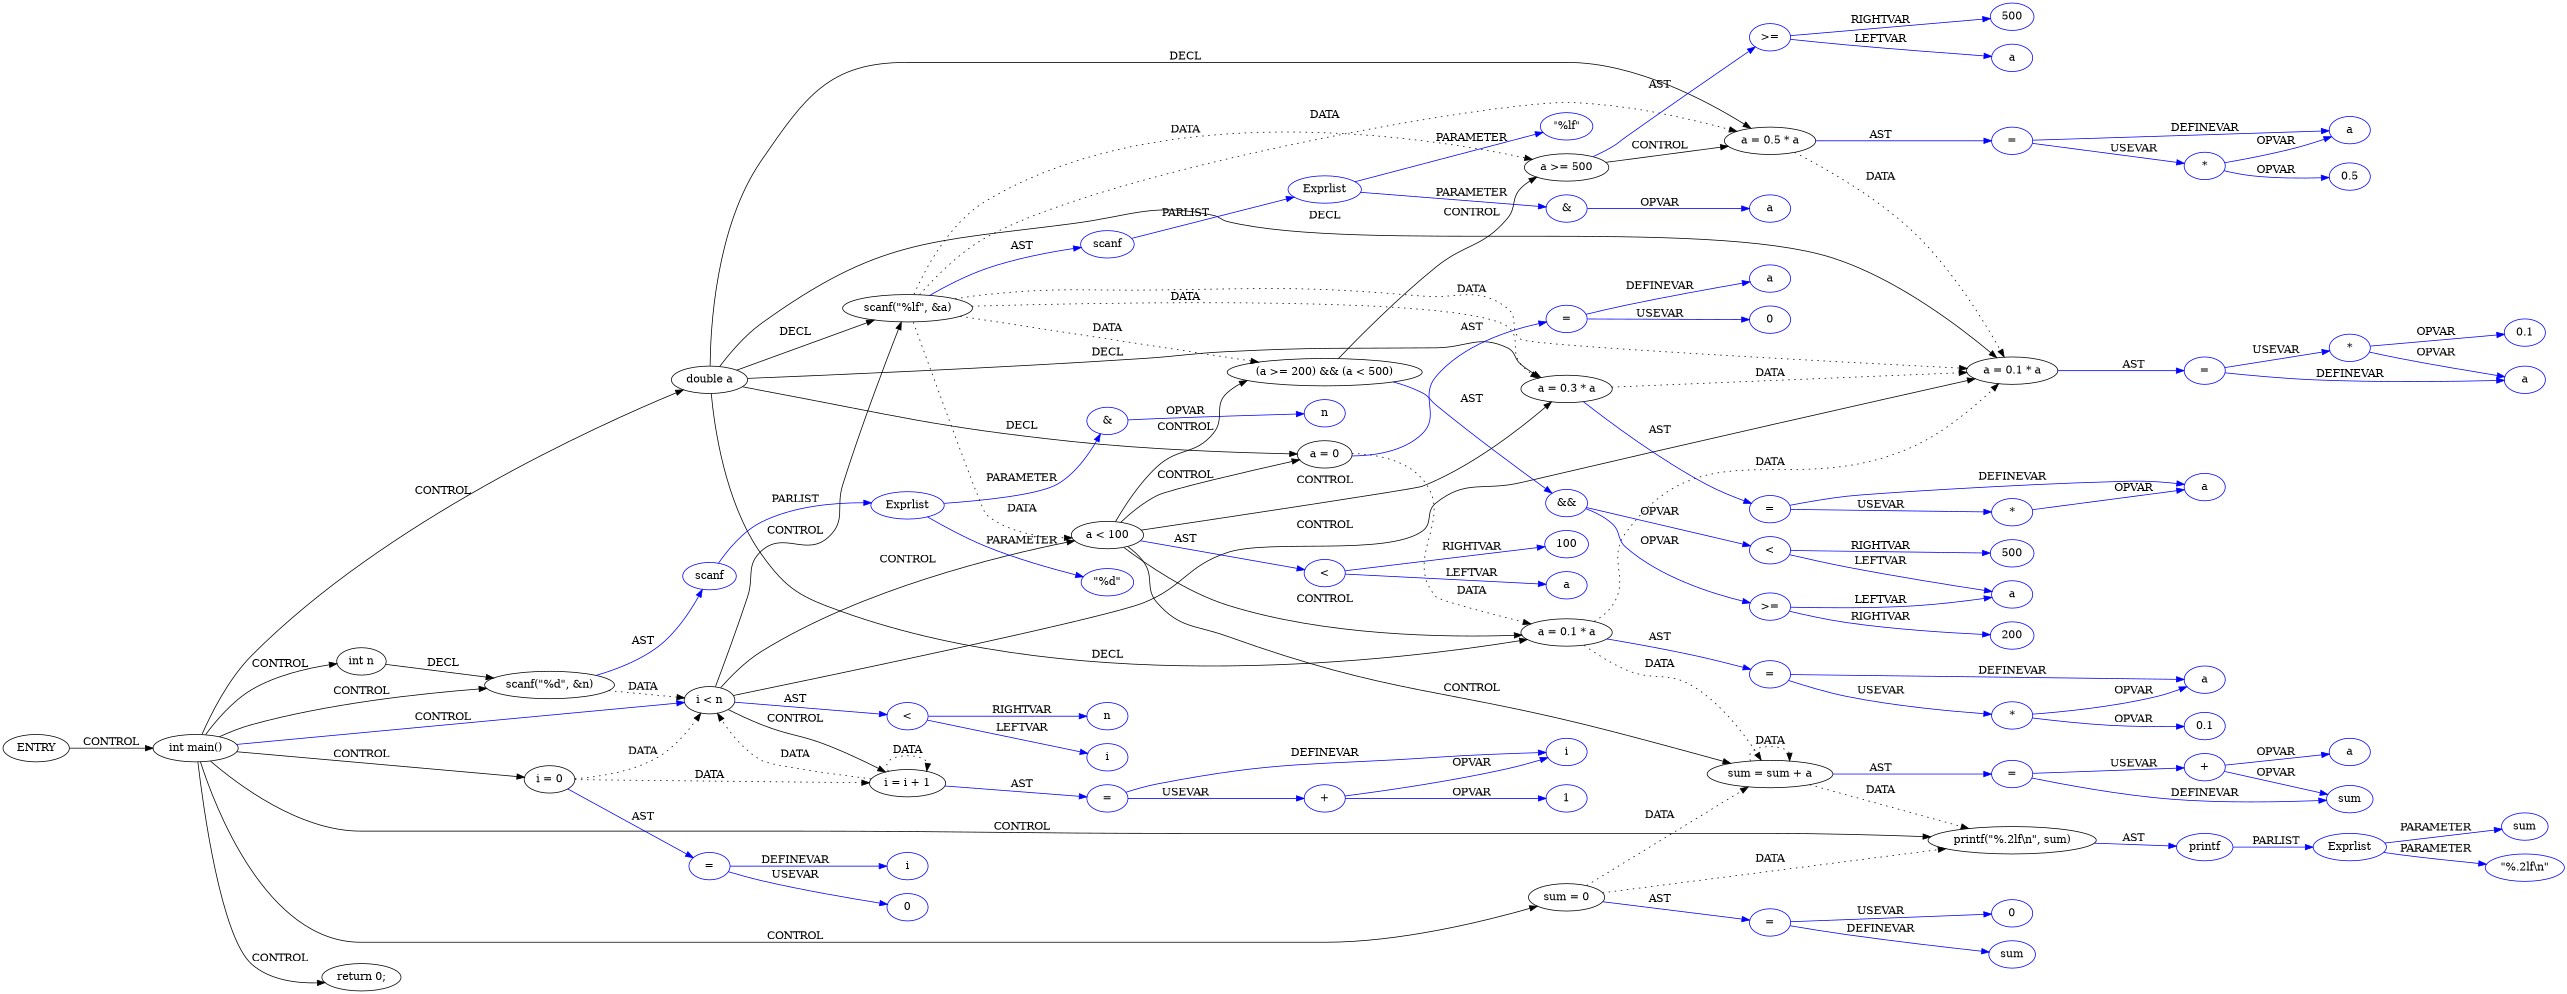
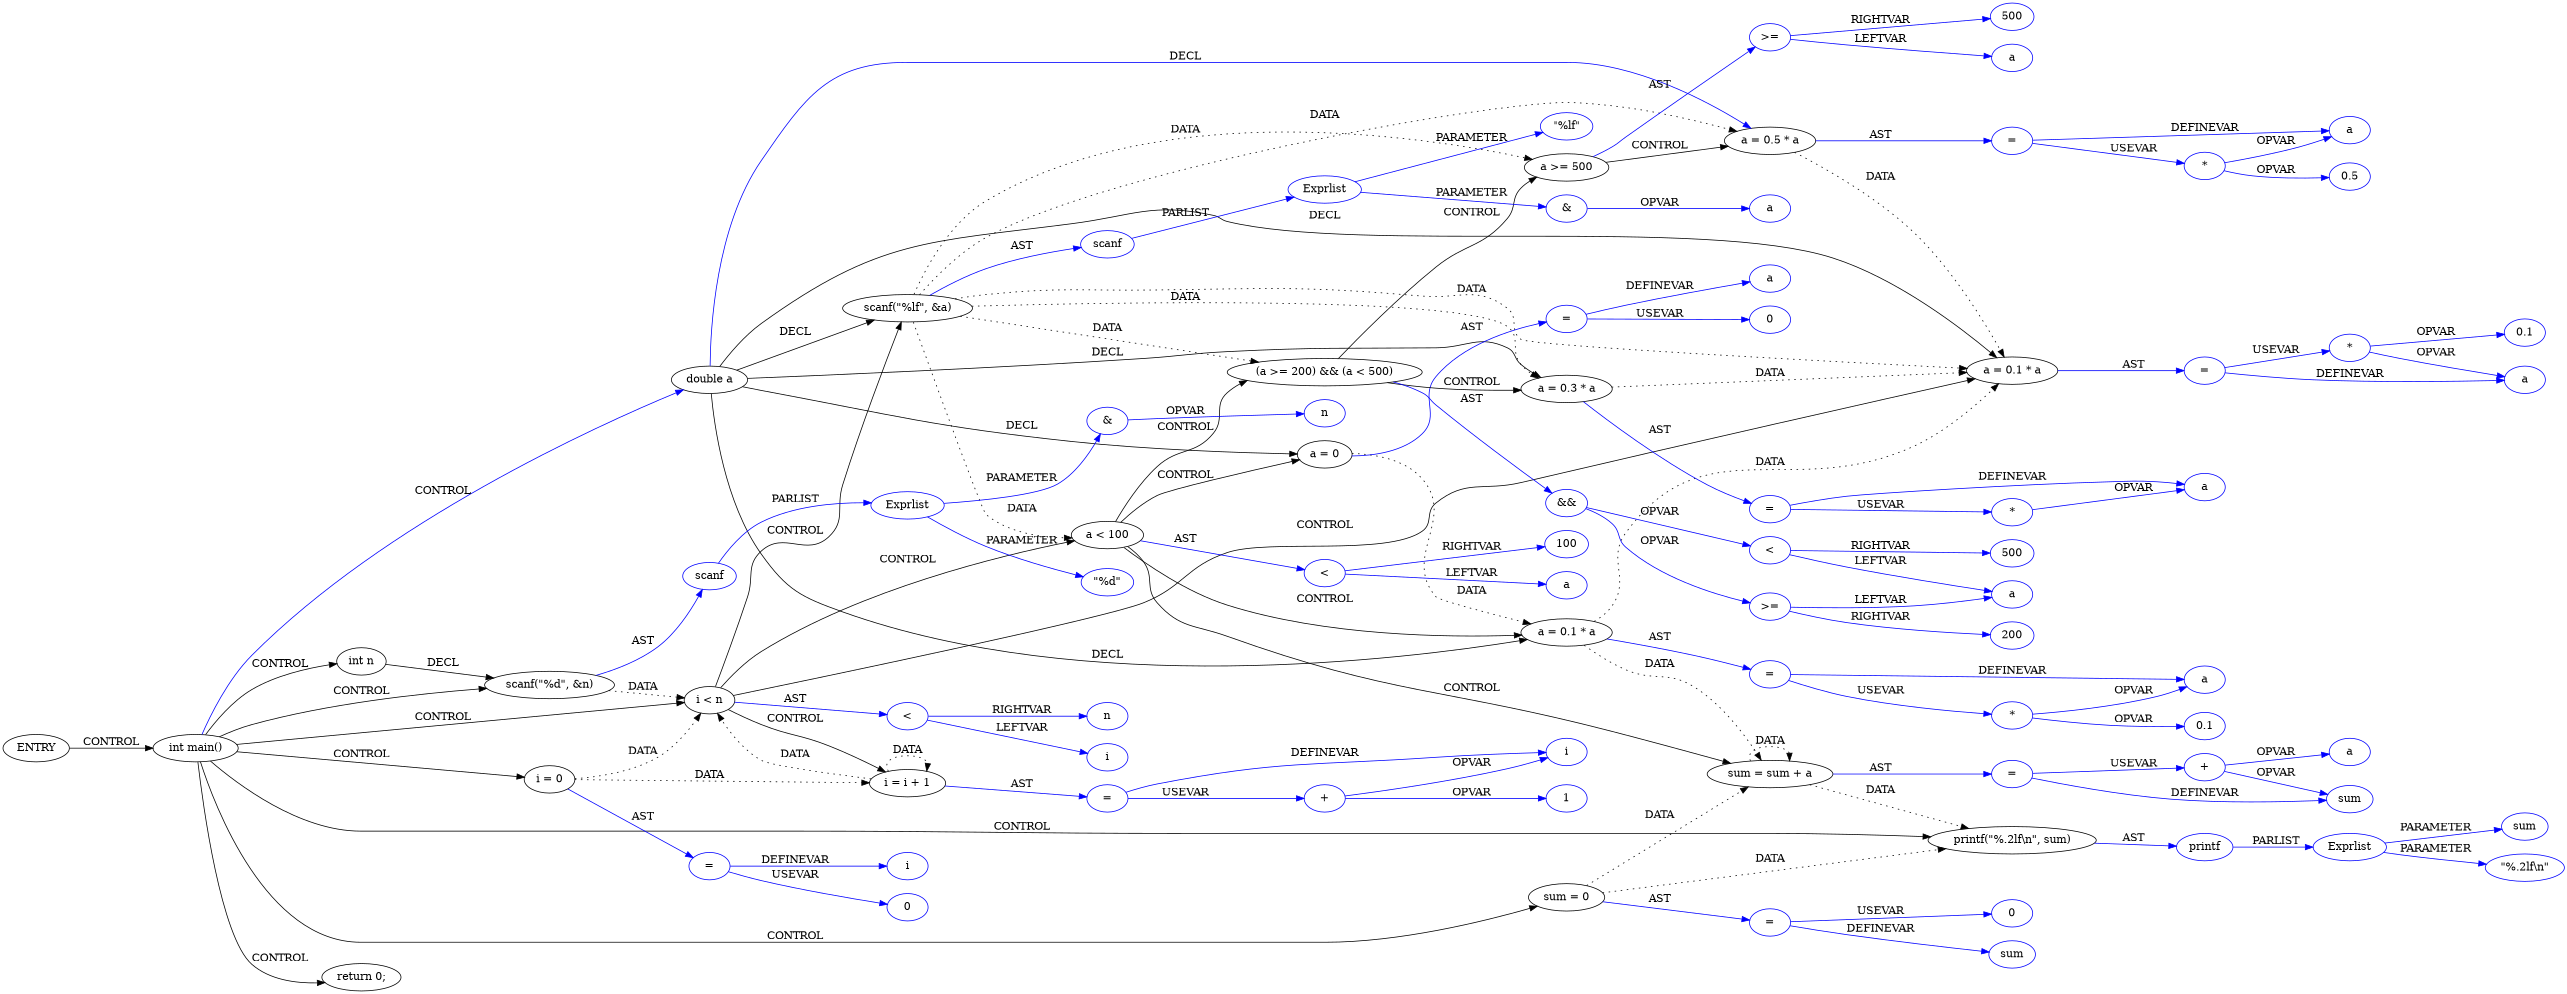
(1132, 62) -> (1132, 62)
(1355, 498) -> (1450, 389)
(412, 530) -> (412, 530)
(457, 724) -> (457, 724)
